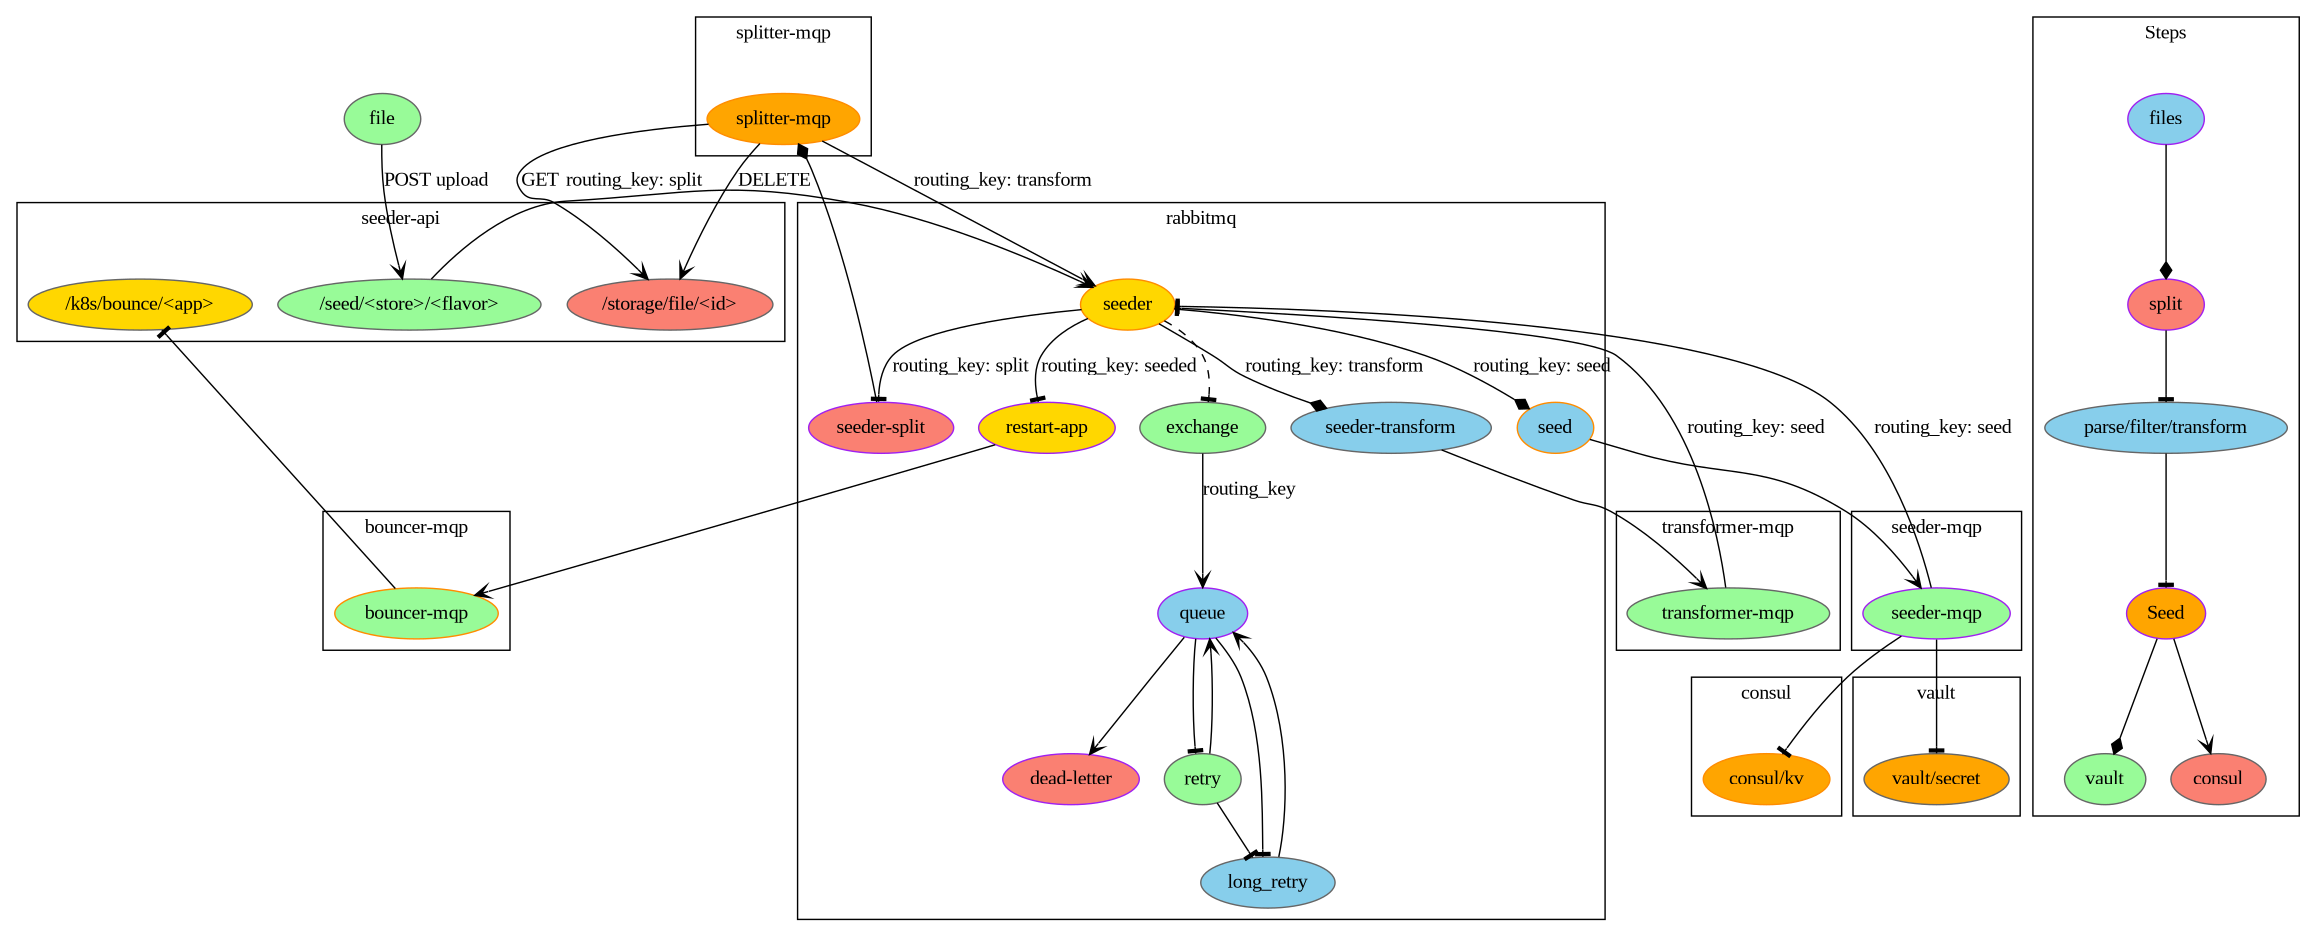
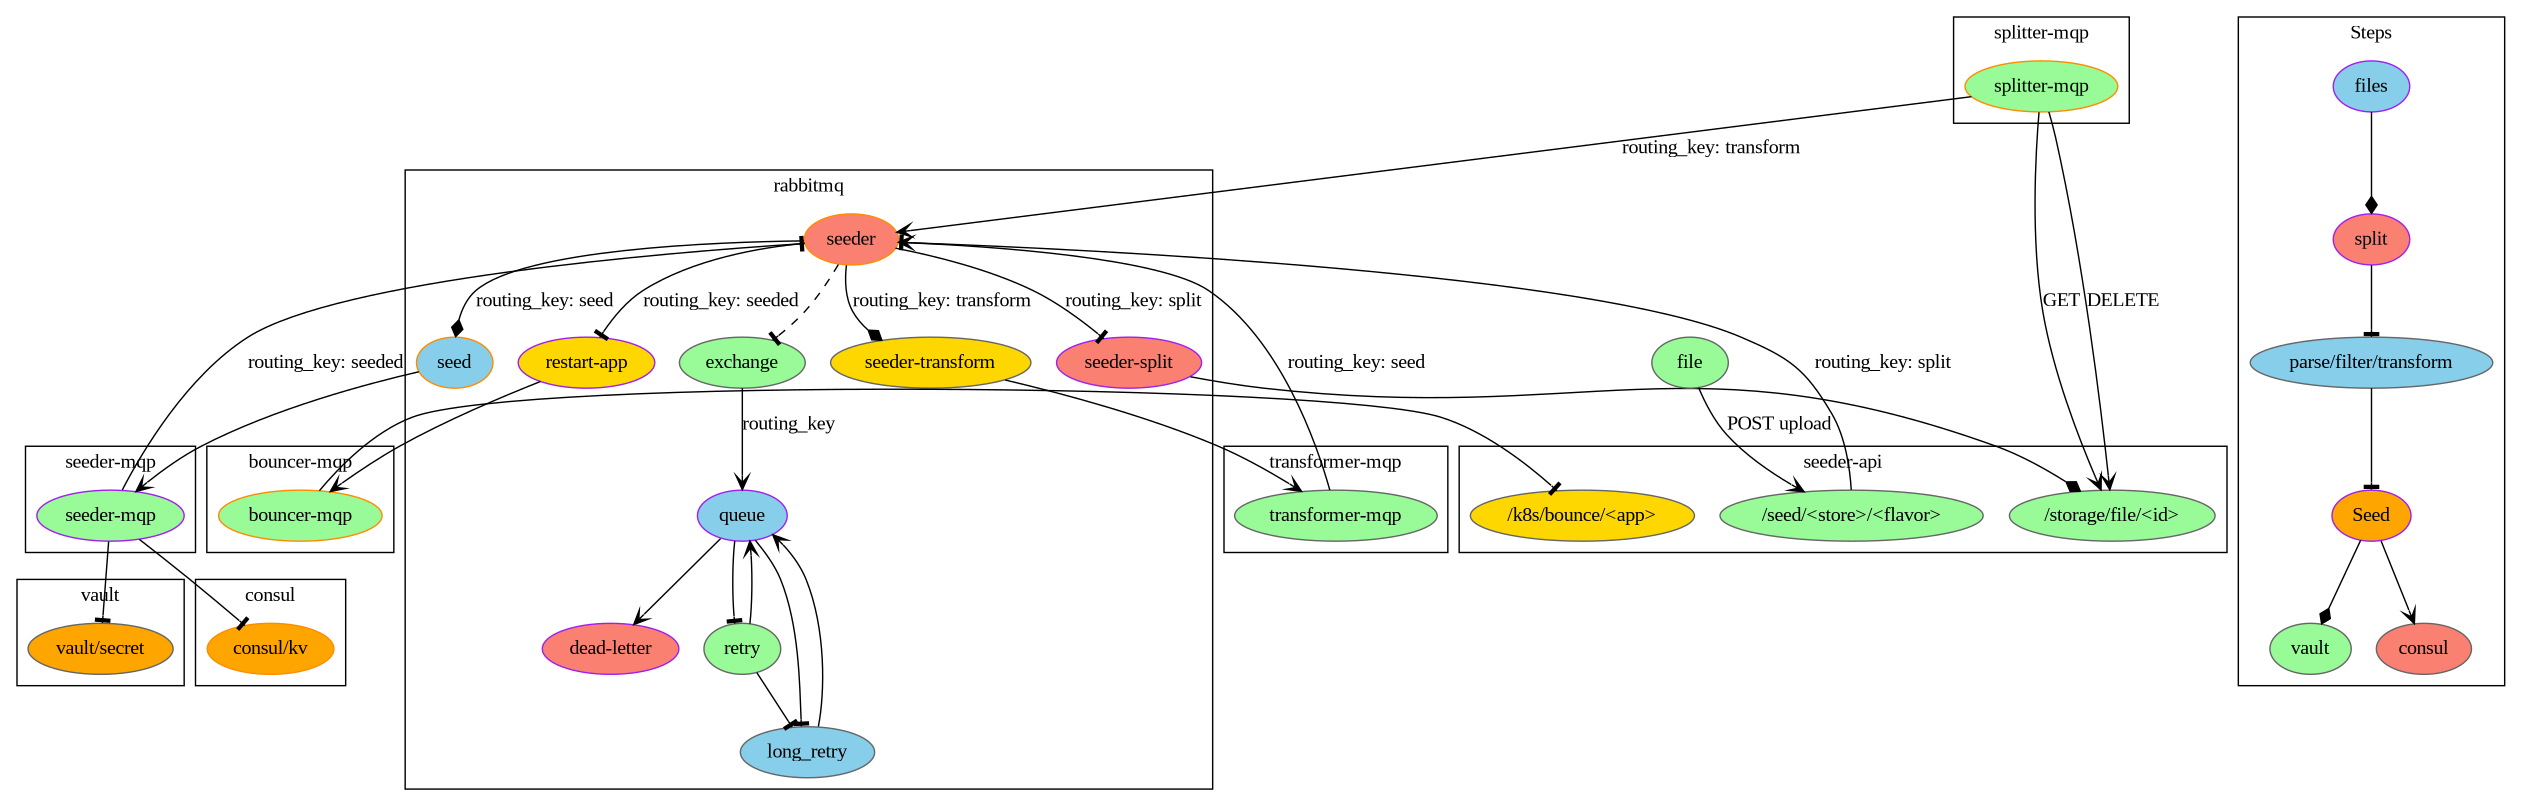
(783, 119) -> (2041, 86)
(848, 279) -> (1635, 390)
(670, 305) -> (2112, 516)
(1128, 305) -> (851, 239)
(1391, 428) -> (931, 363)
(1943, 428) -> (326, 363)
